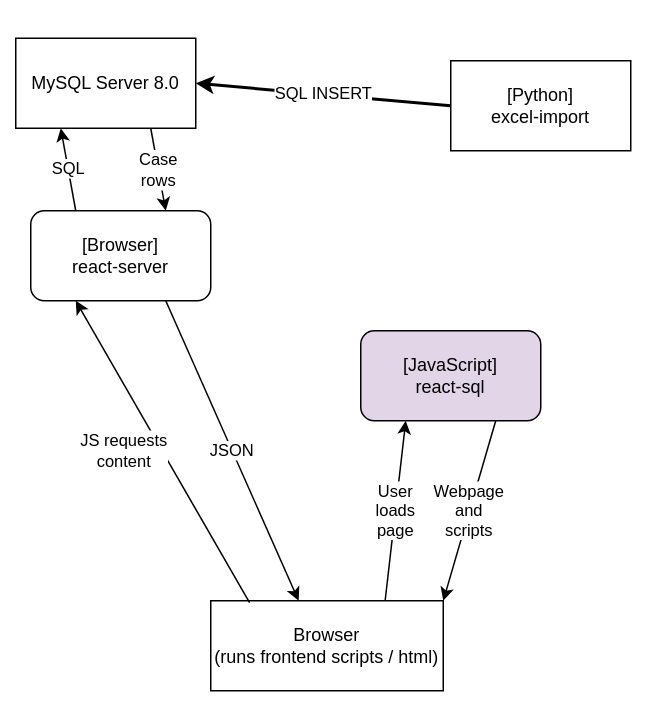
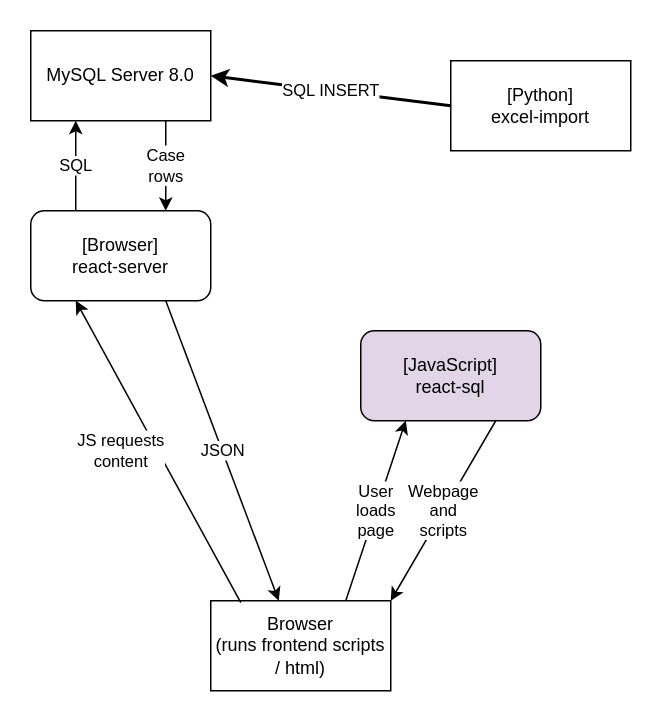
(106, 83) -> (121, 76)
(327, 646) -> (301, 646)
